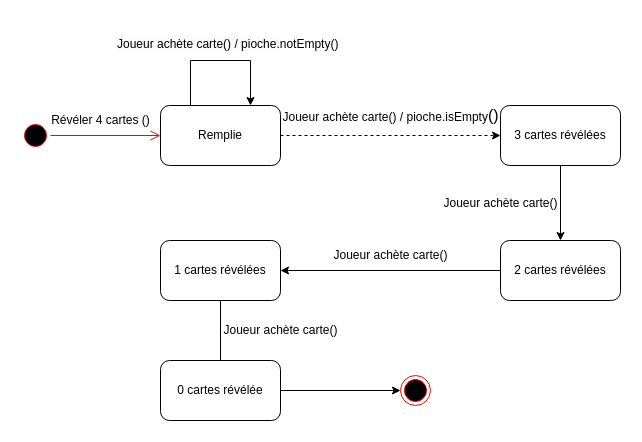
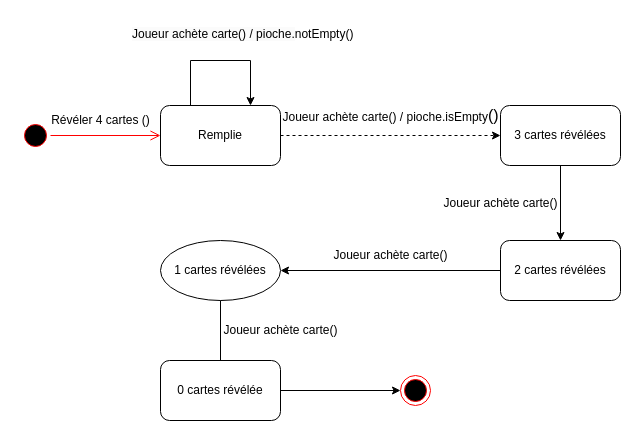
(241, 51) -> (256, 41)
(221, 271) -> (221, 271)
